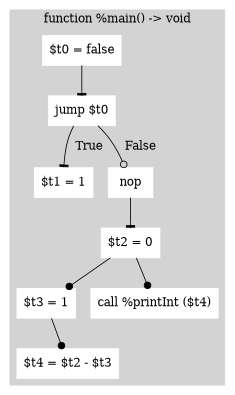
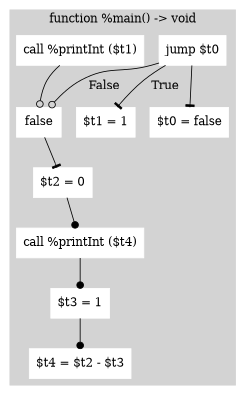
none -> (80, 50)
(82, 79) -> (191, 84)
(131, 183) -> (39, 122)
(91, 271) -> (80, 270)
